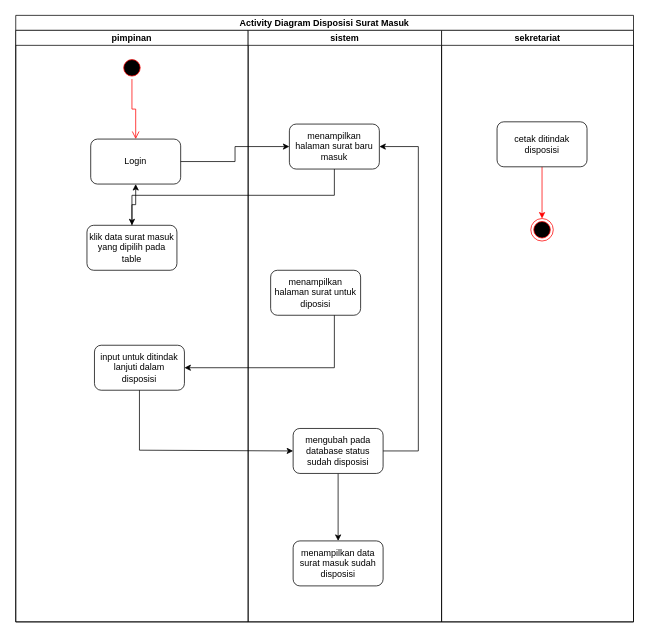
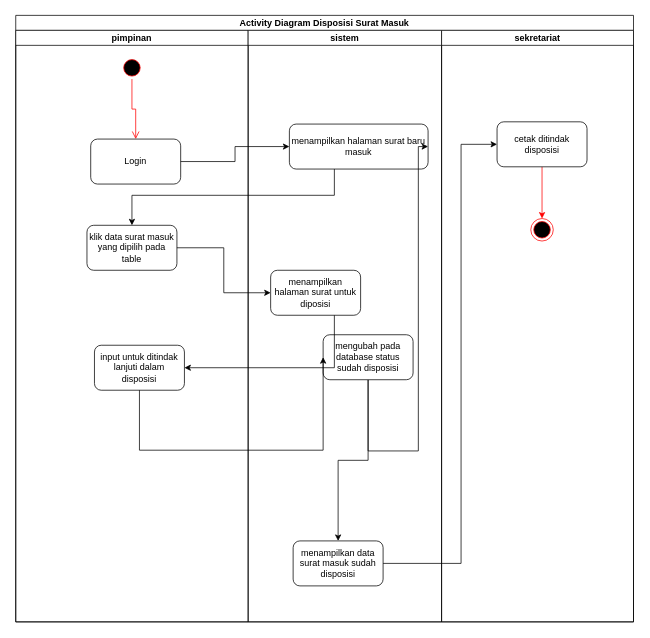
(334, 147) -> (359, 147)
(135, 198) -> (224, 268)
(338, 451) -> (368, 357)
none -> (423, 564)
